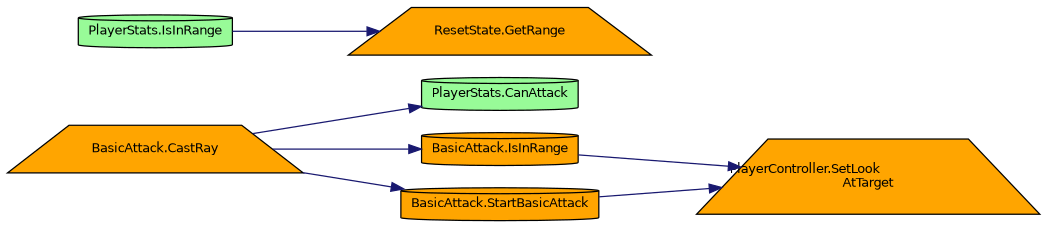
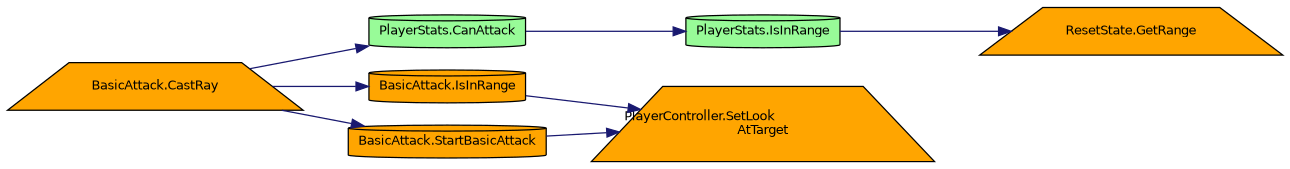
none -> (599, 31)
